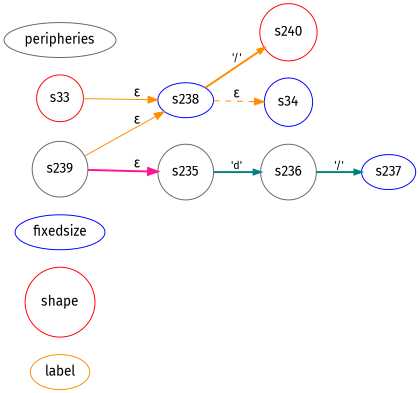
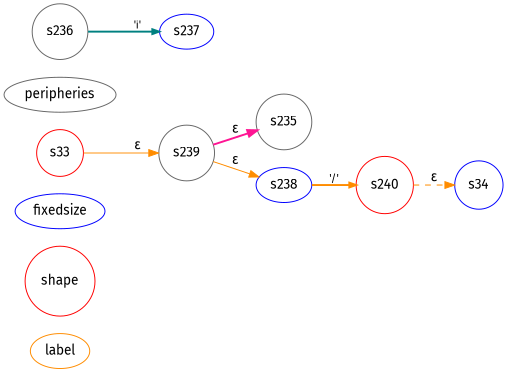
(116, 99) -> (116, 153)
(234, 101) -> (429, 185)
(339, 166) -> (138, 26)
(234, 172) -> none
